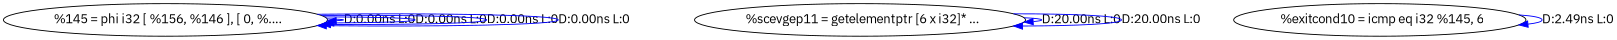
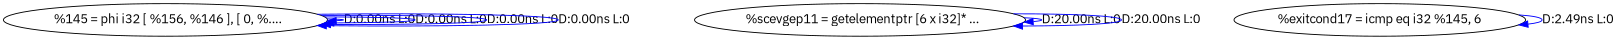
(1380, 20) -> (1380, 20)
